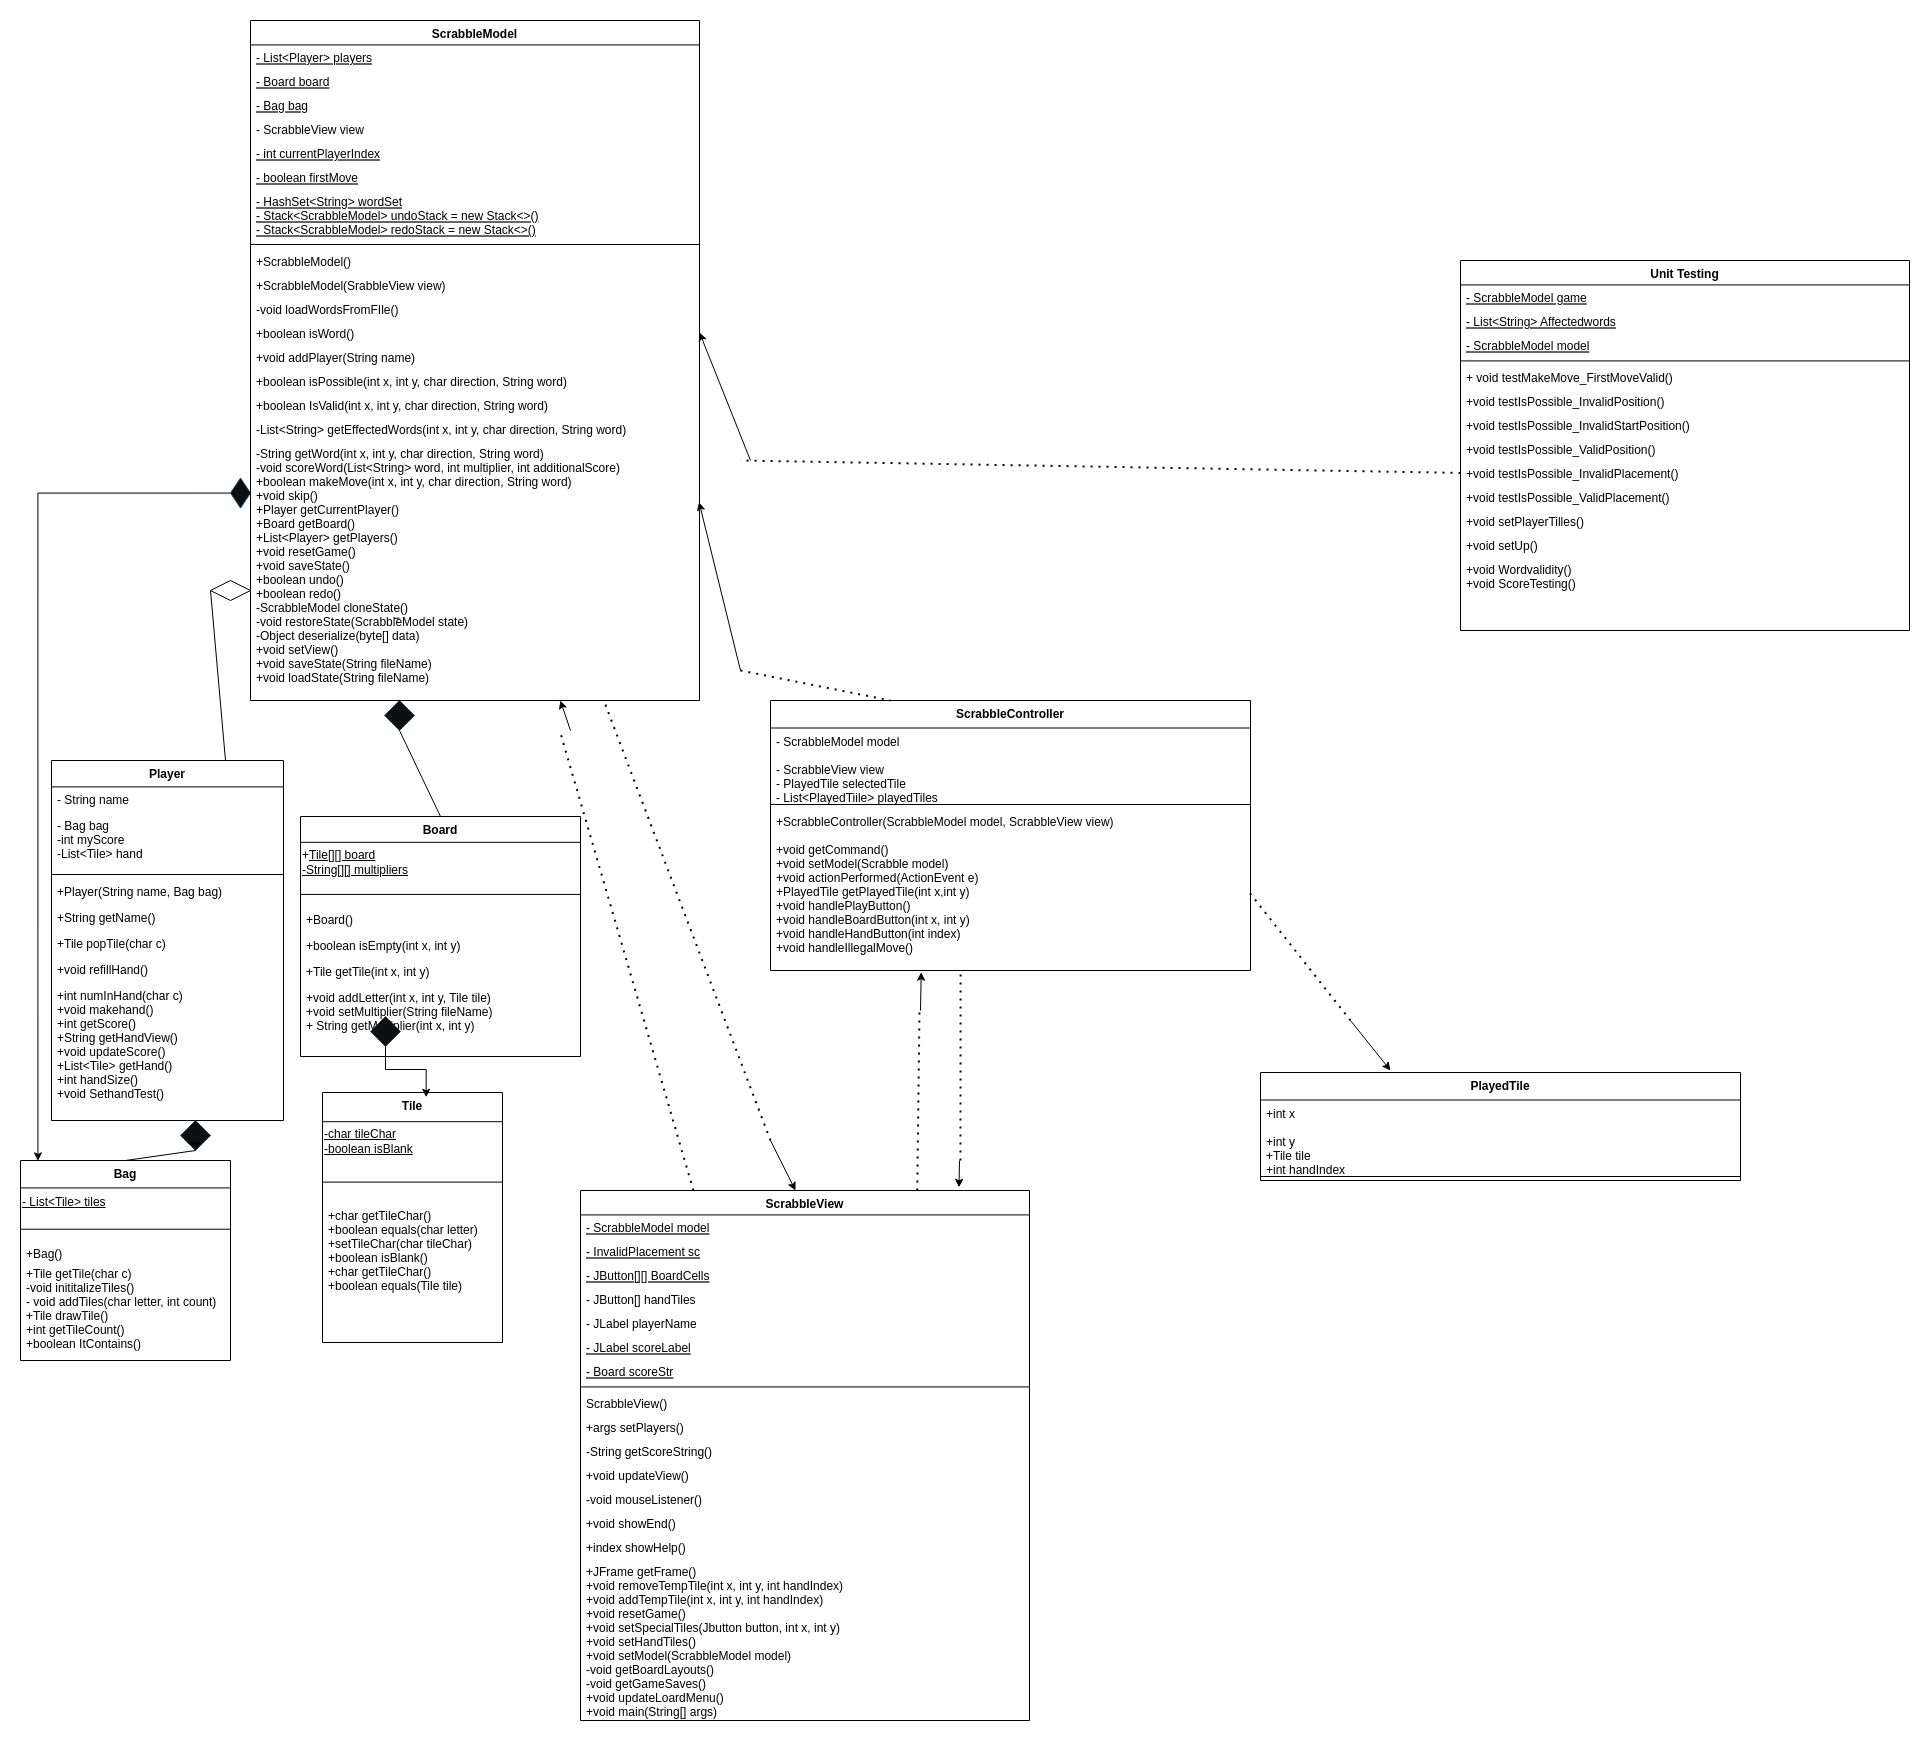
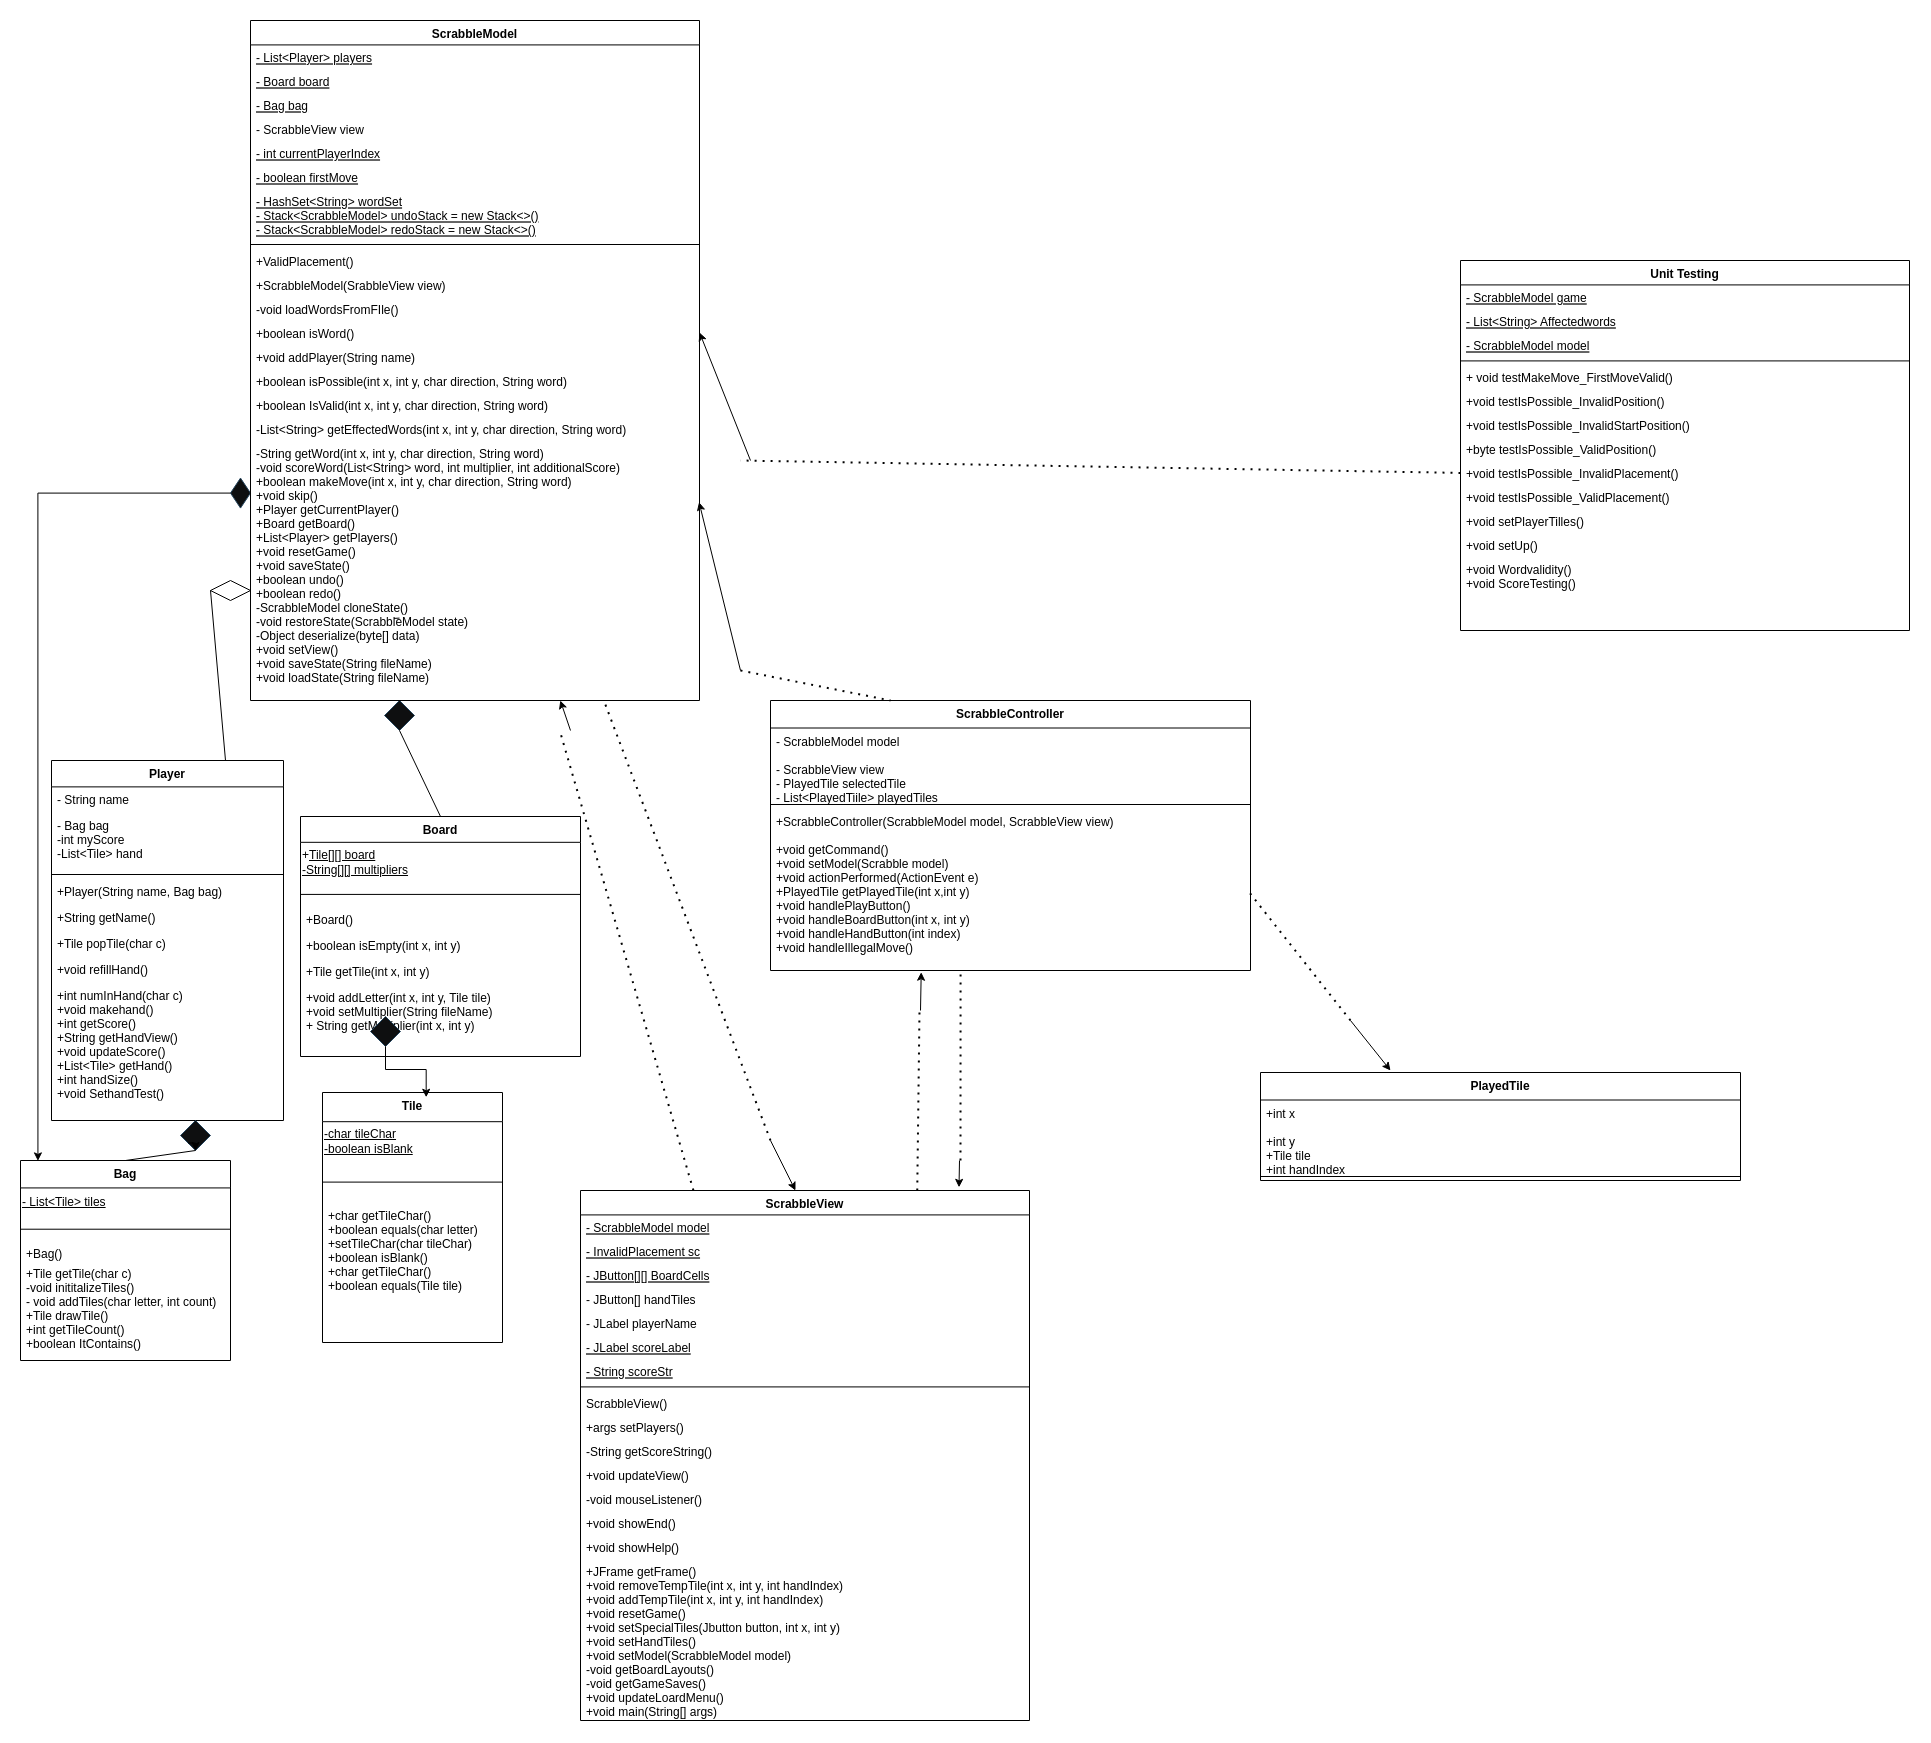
(307, 262) -> (308, 262)
(1574, 450) -> (1576, 450)
(637, 1372) -> (638, 1372)
(638, 1548) -> (635, 1548)
